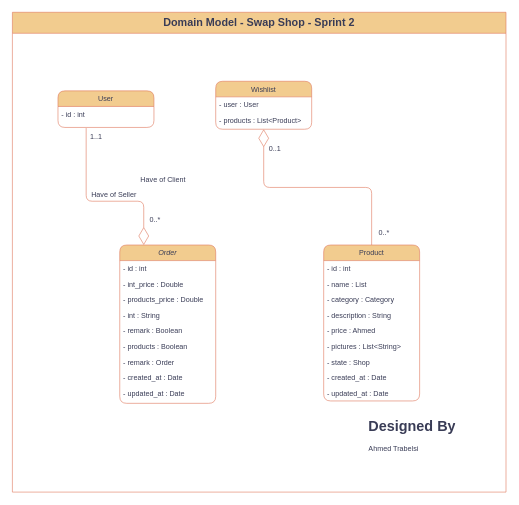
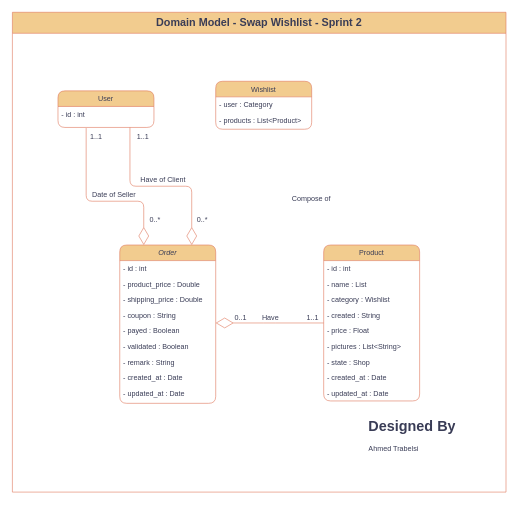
(259, 23) -> (259, 23)
(241, 105) -> (250, 105)
none -> (152, 186)
(327, 188) -> none
(114, 195) -> (114, 195)
(157, 284) -> (166, 284)
(168, 300) -> (166, 300)
(366, 300) -> (363, 300)
(146, 316) -> (153, 316)
(365, 316) -> (359, 316)
none -> (278, 323)
(155, 331) -> (153, 331)
(353, 331) -> (352, 331)
(159, 347) -> (159, 347)
(152, 362) -> (153, 362)
